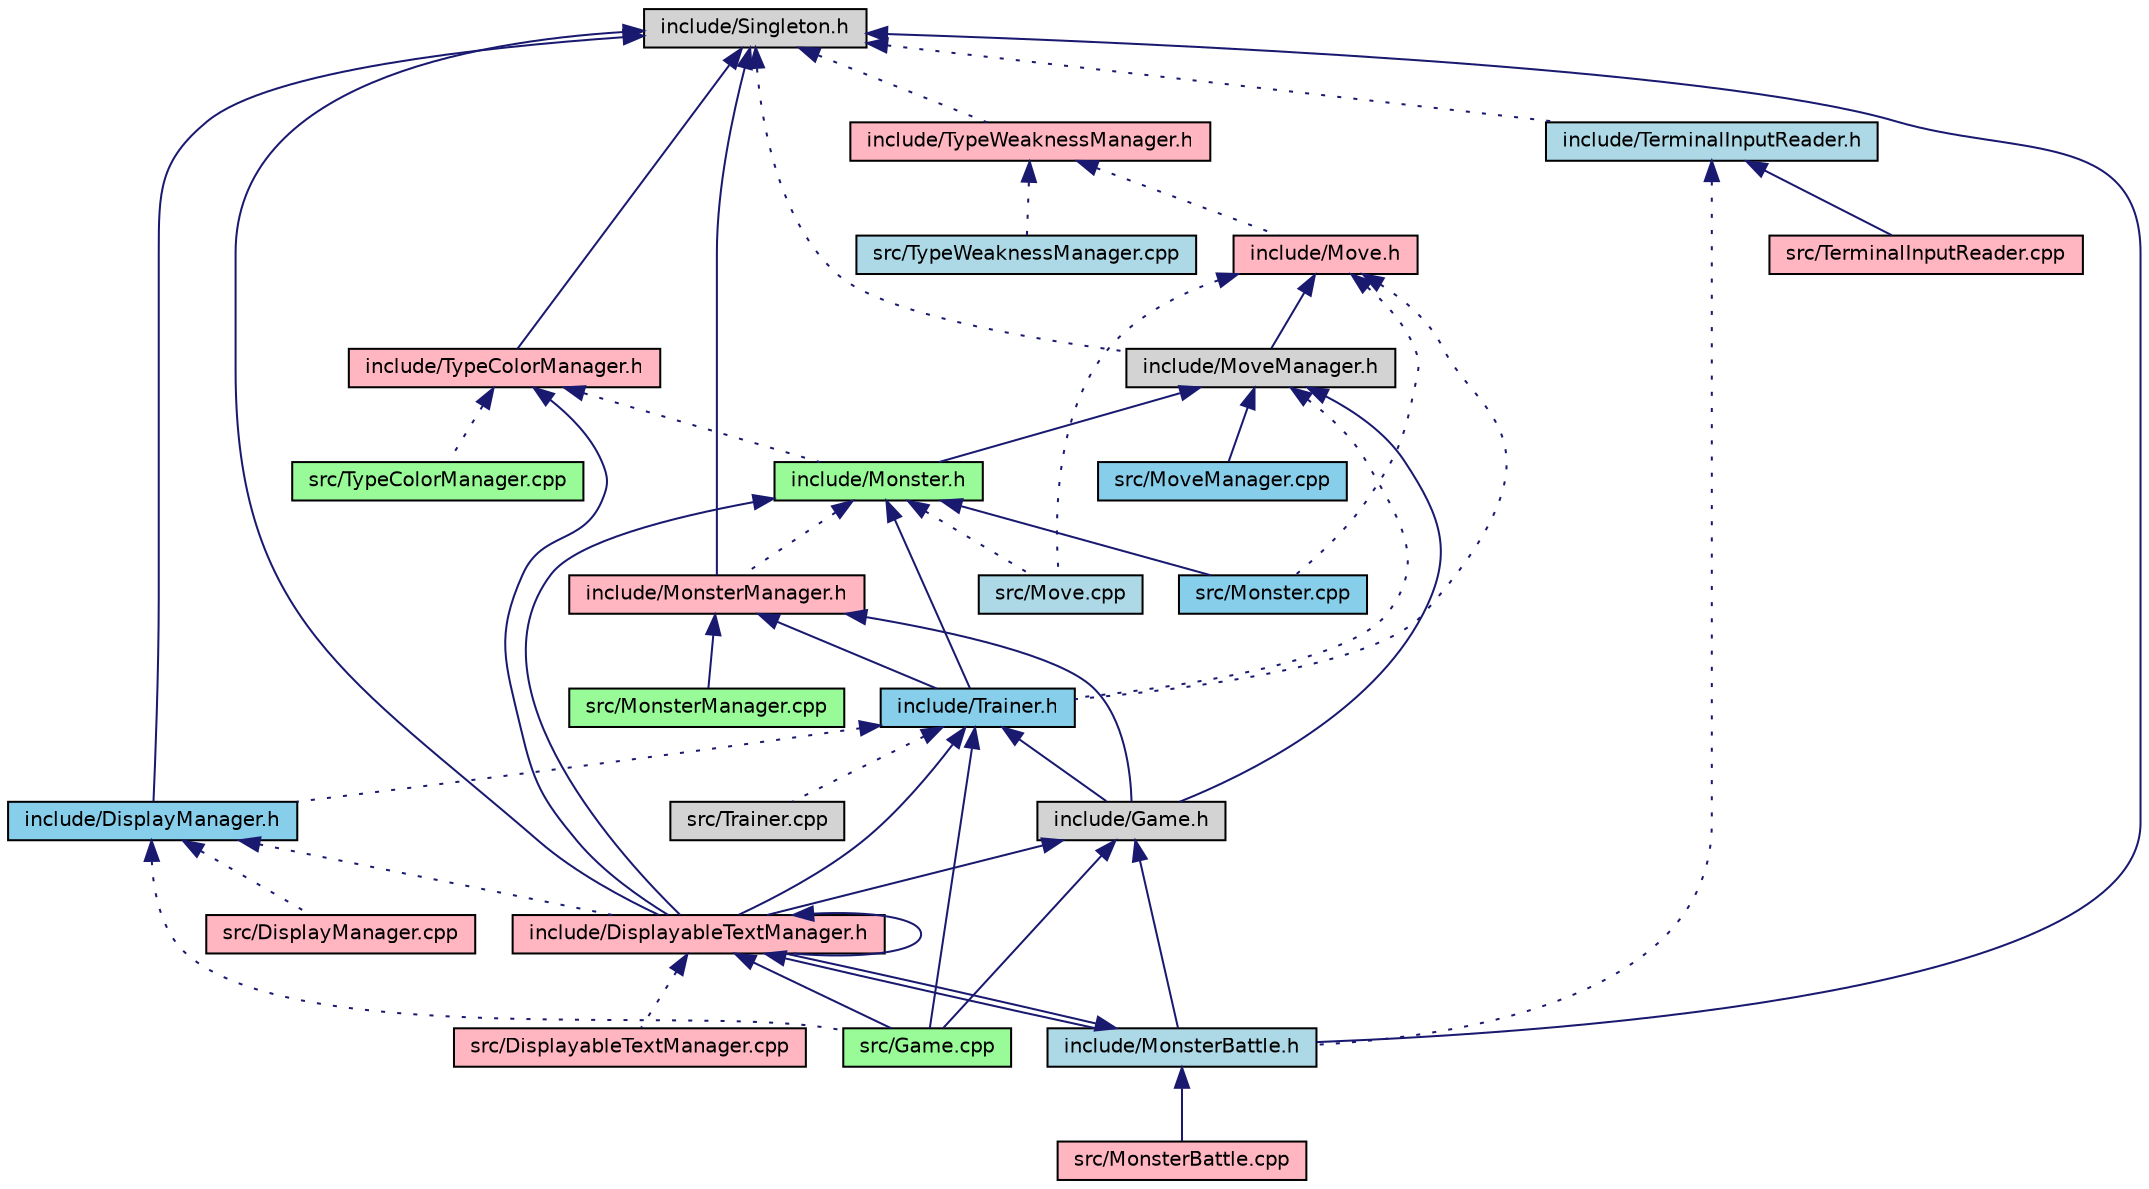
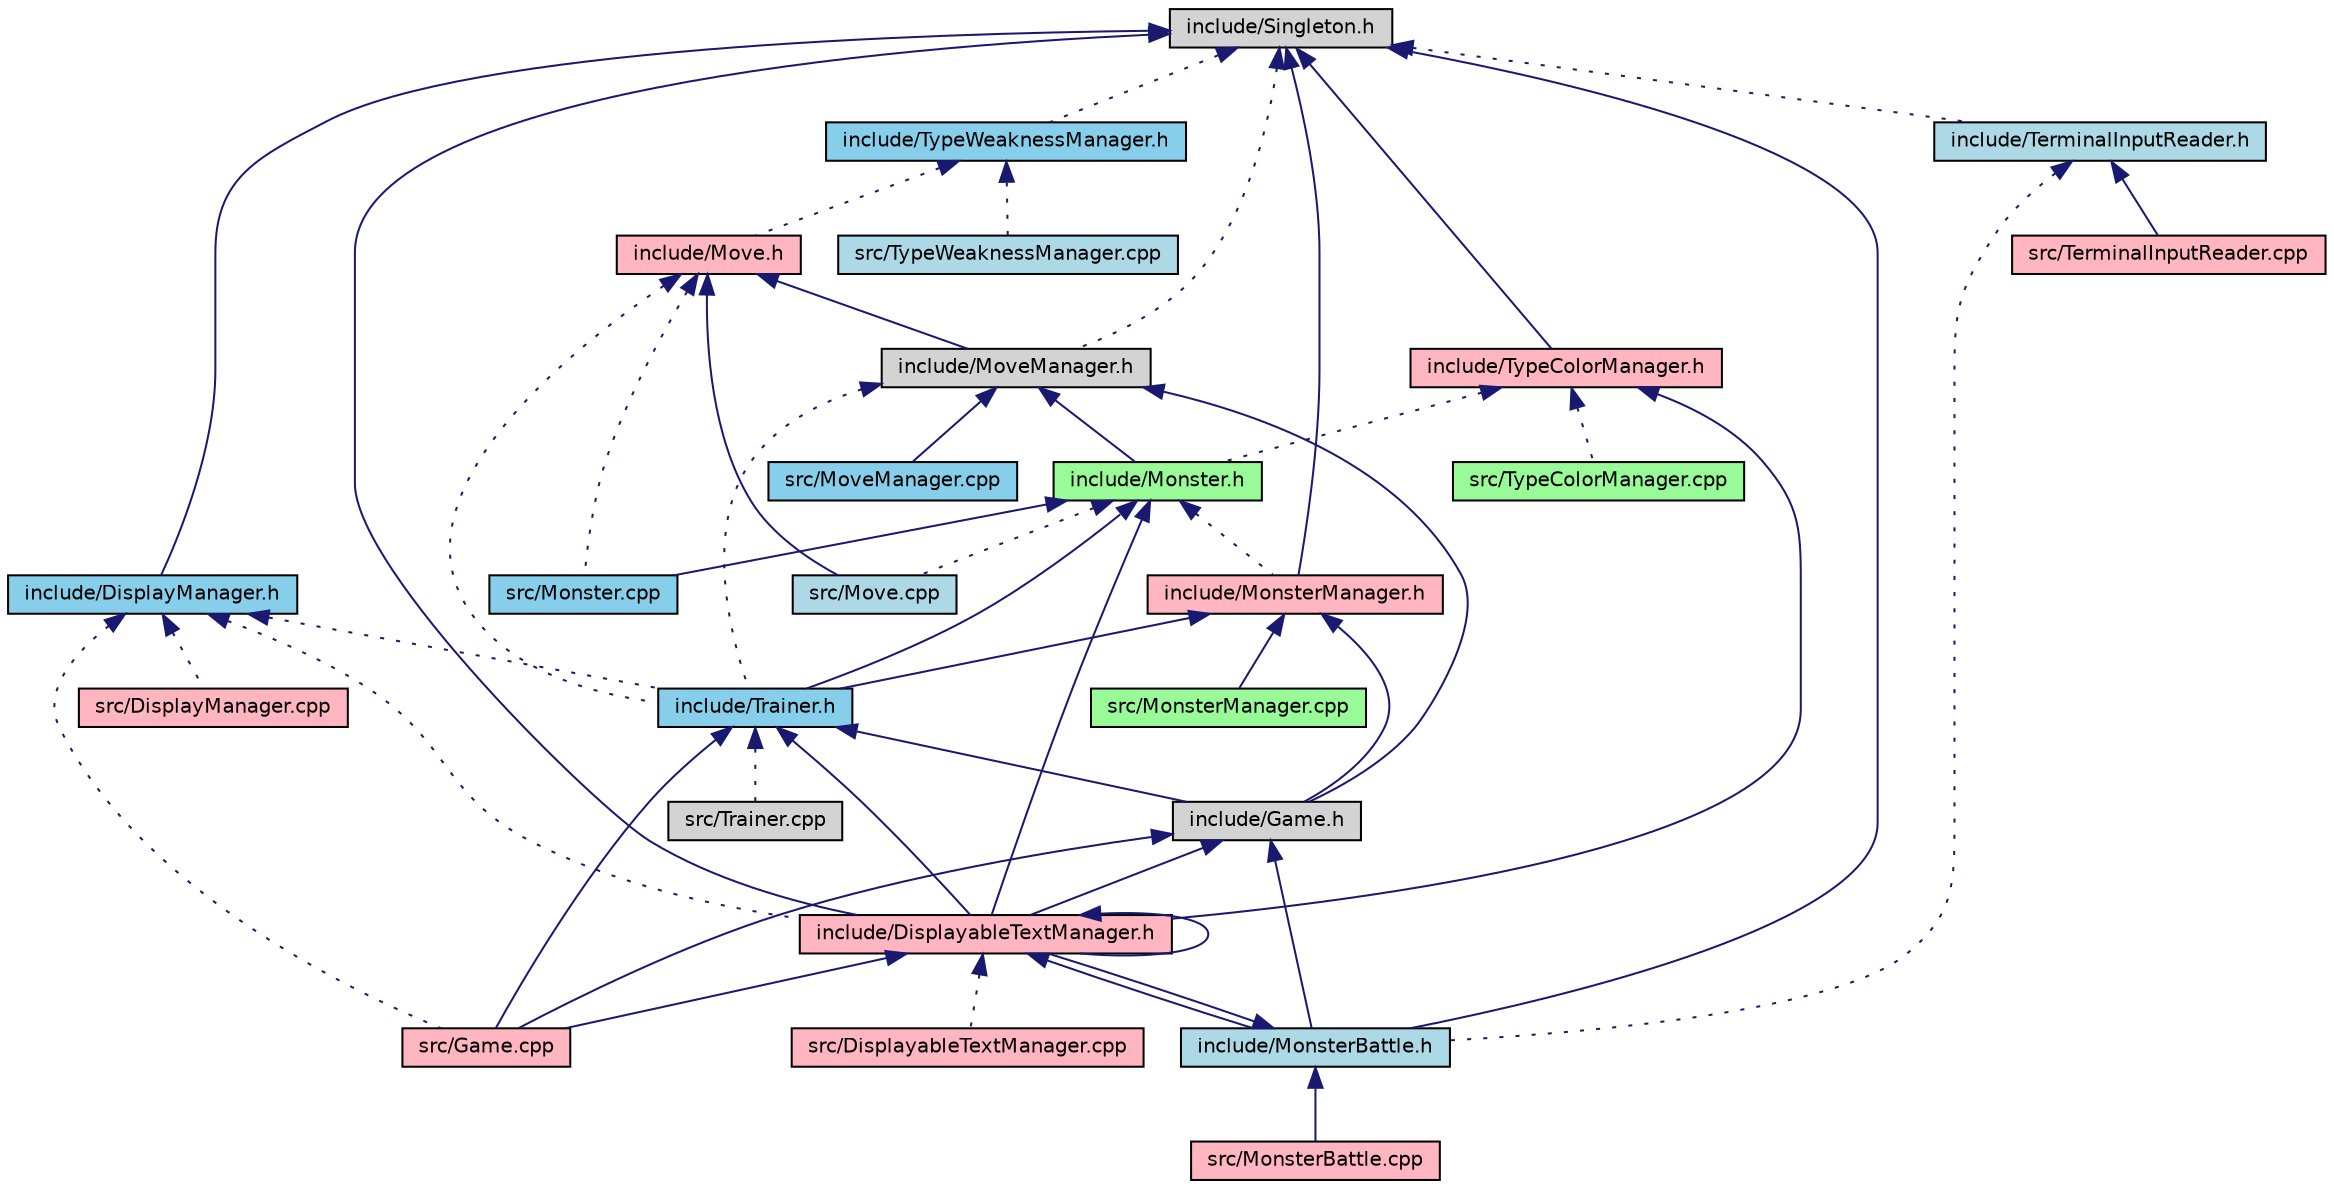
(1030, 142) -> (1006, 142)
(1082, 394) -> (730, 457)
(579, 766) -> (484, 657)
(927, 1048) -> (486, 1048)
